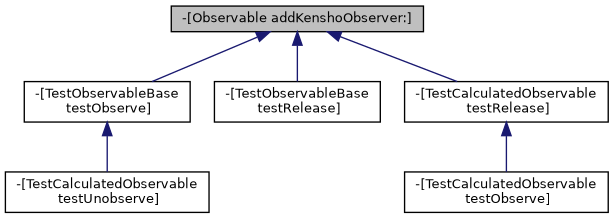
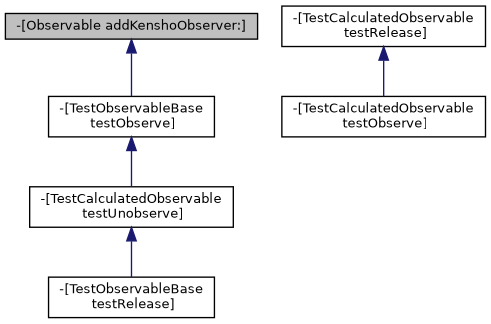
(399, 59) -> none
(297, 64) -> (131, 259)
